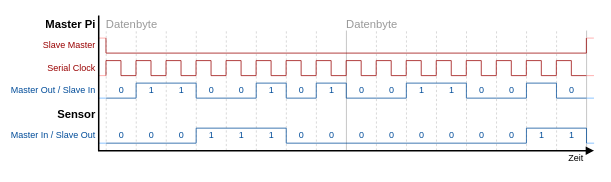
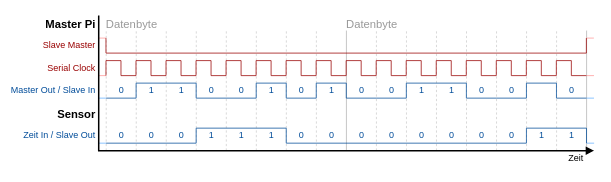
(49, 136) -> (55, 136)
